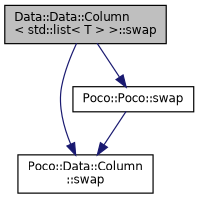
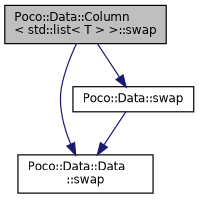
(86, 25) -> (86, 25)
(133, 99) -> (133, 99)
(86, 174) -> (86, 174)
